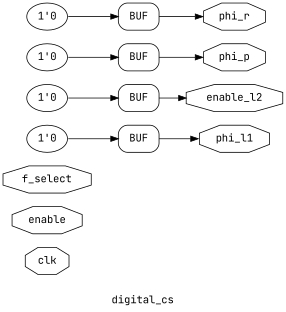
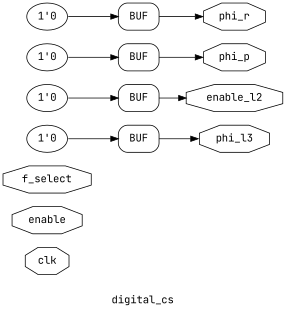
(234, 139) -> (234, 139)
